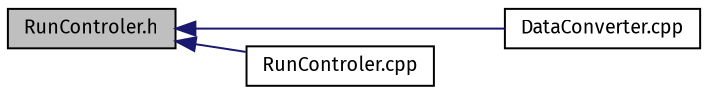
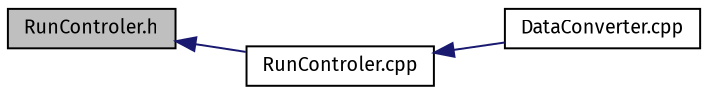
(350, 29) -> (479, 46)
